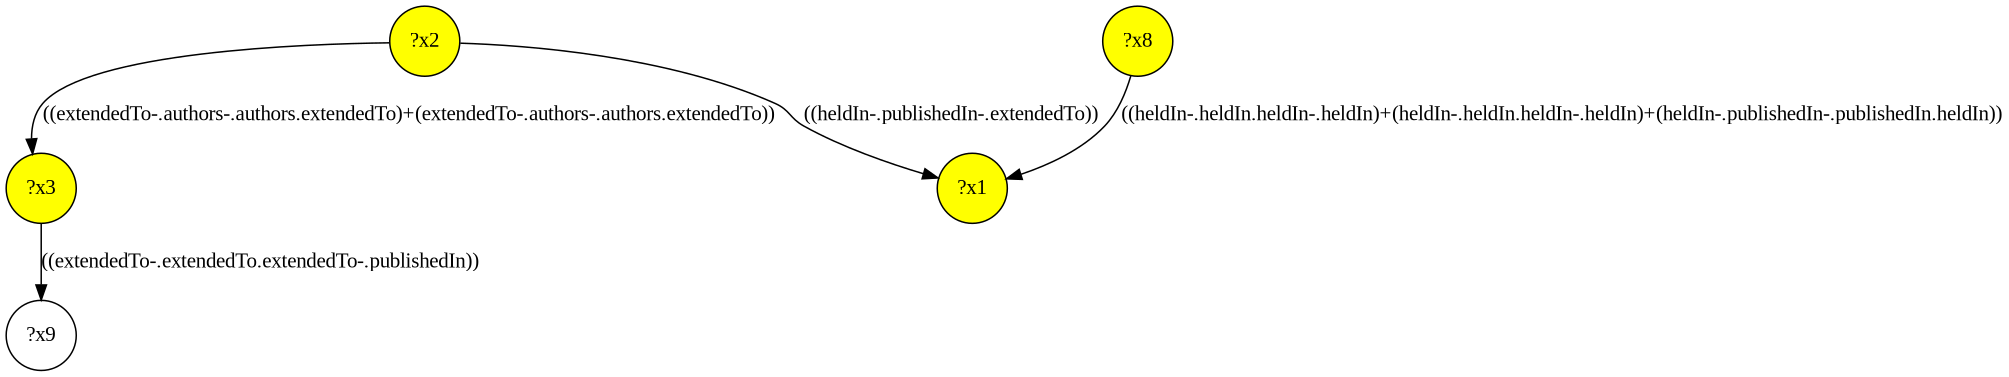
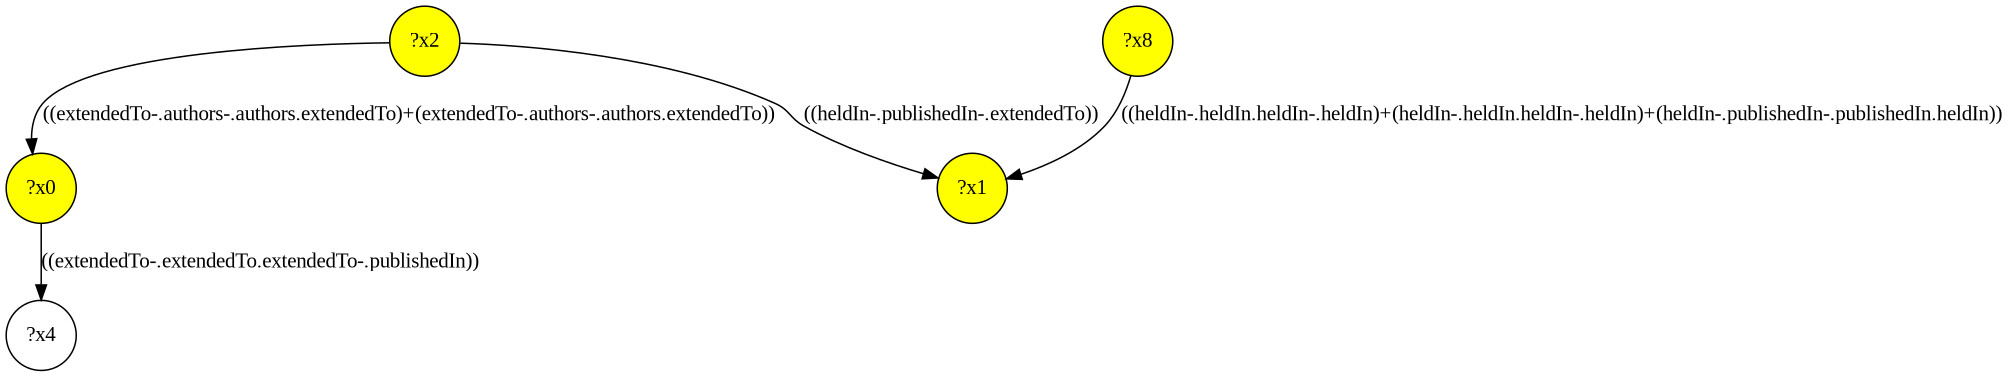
(41, 188) -> (41, 188)
(41, 335) -> (41, 335)
